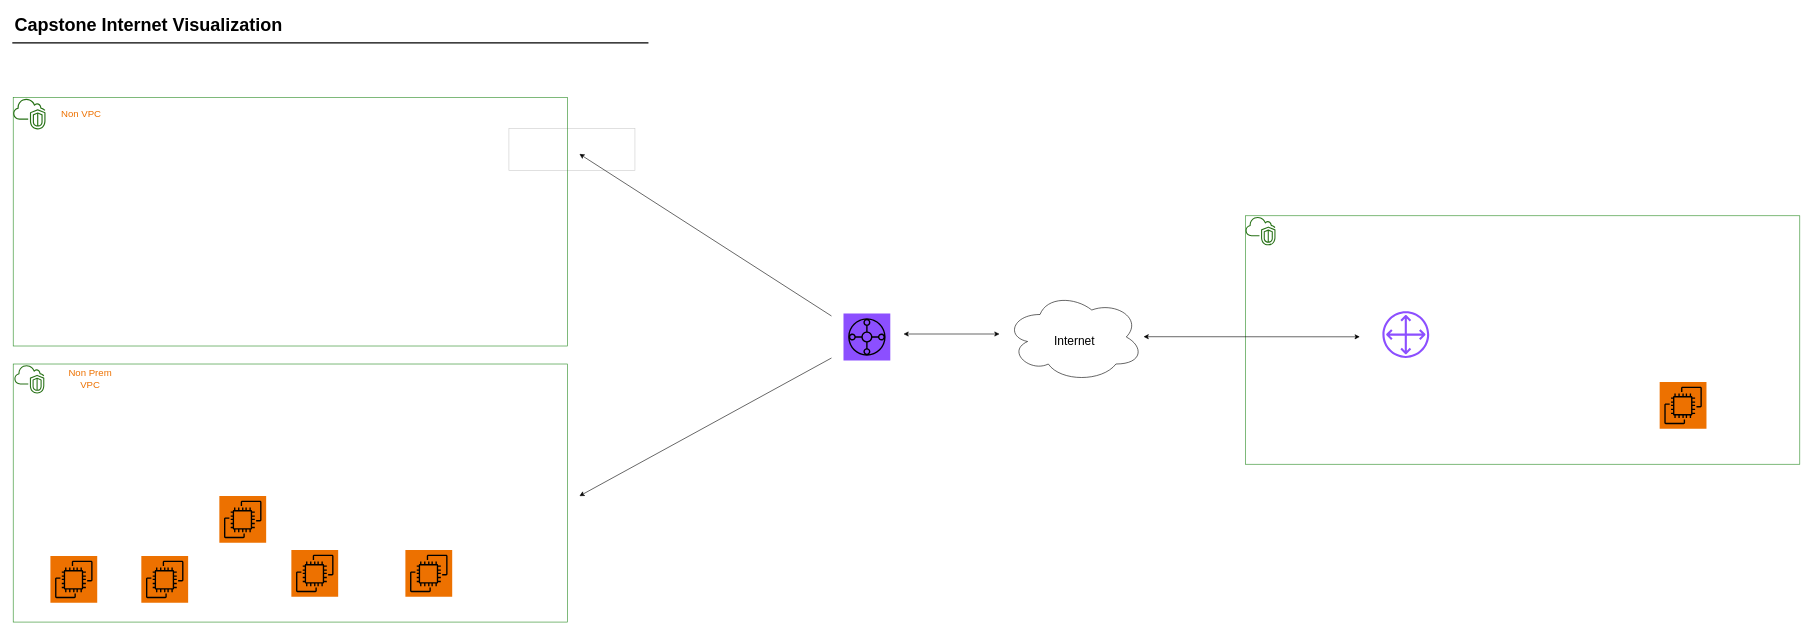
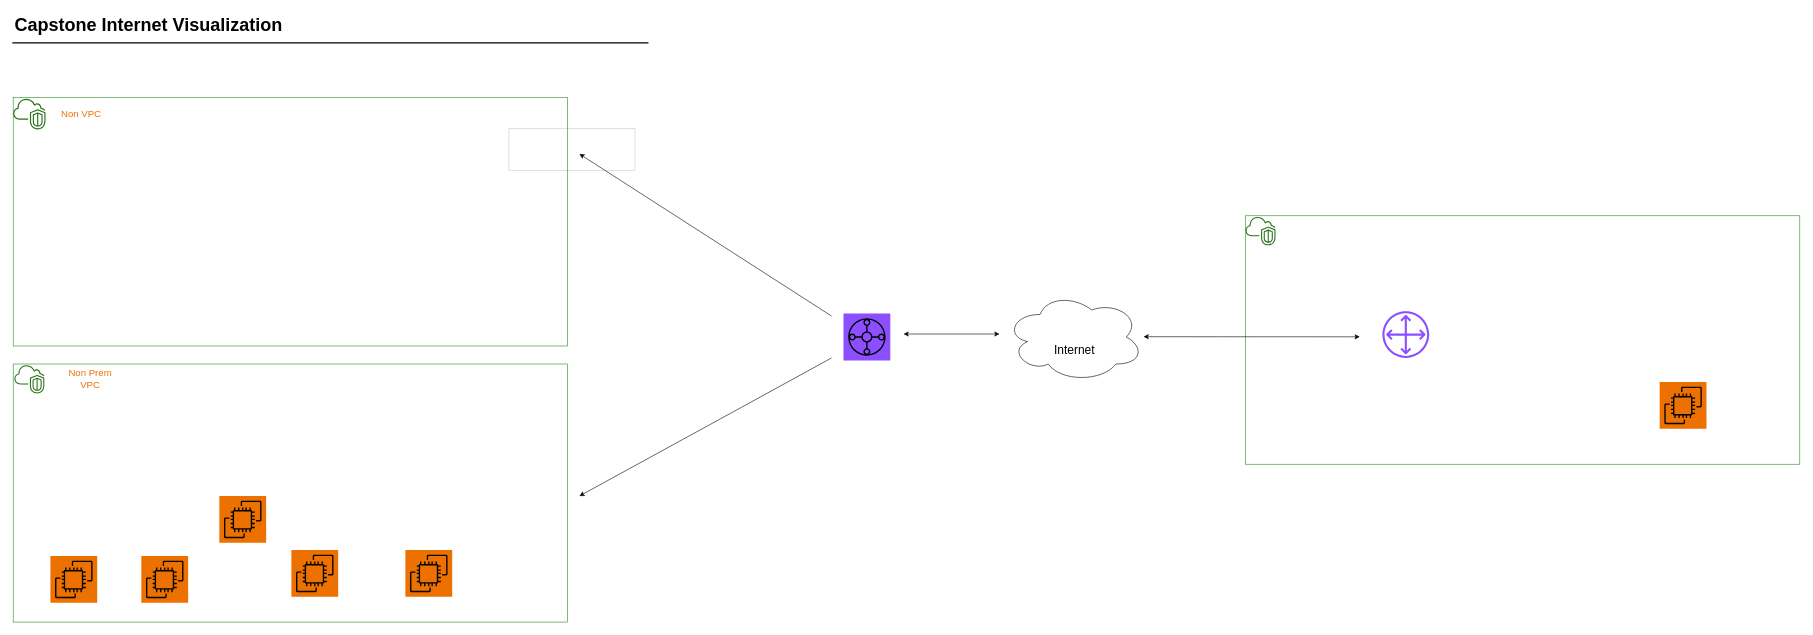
(1074, 340) -> (1074, 349)
